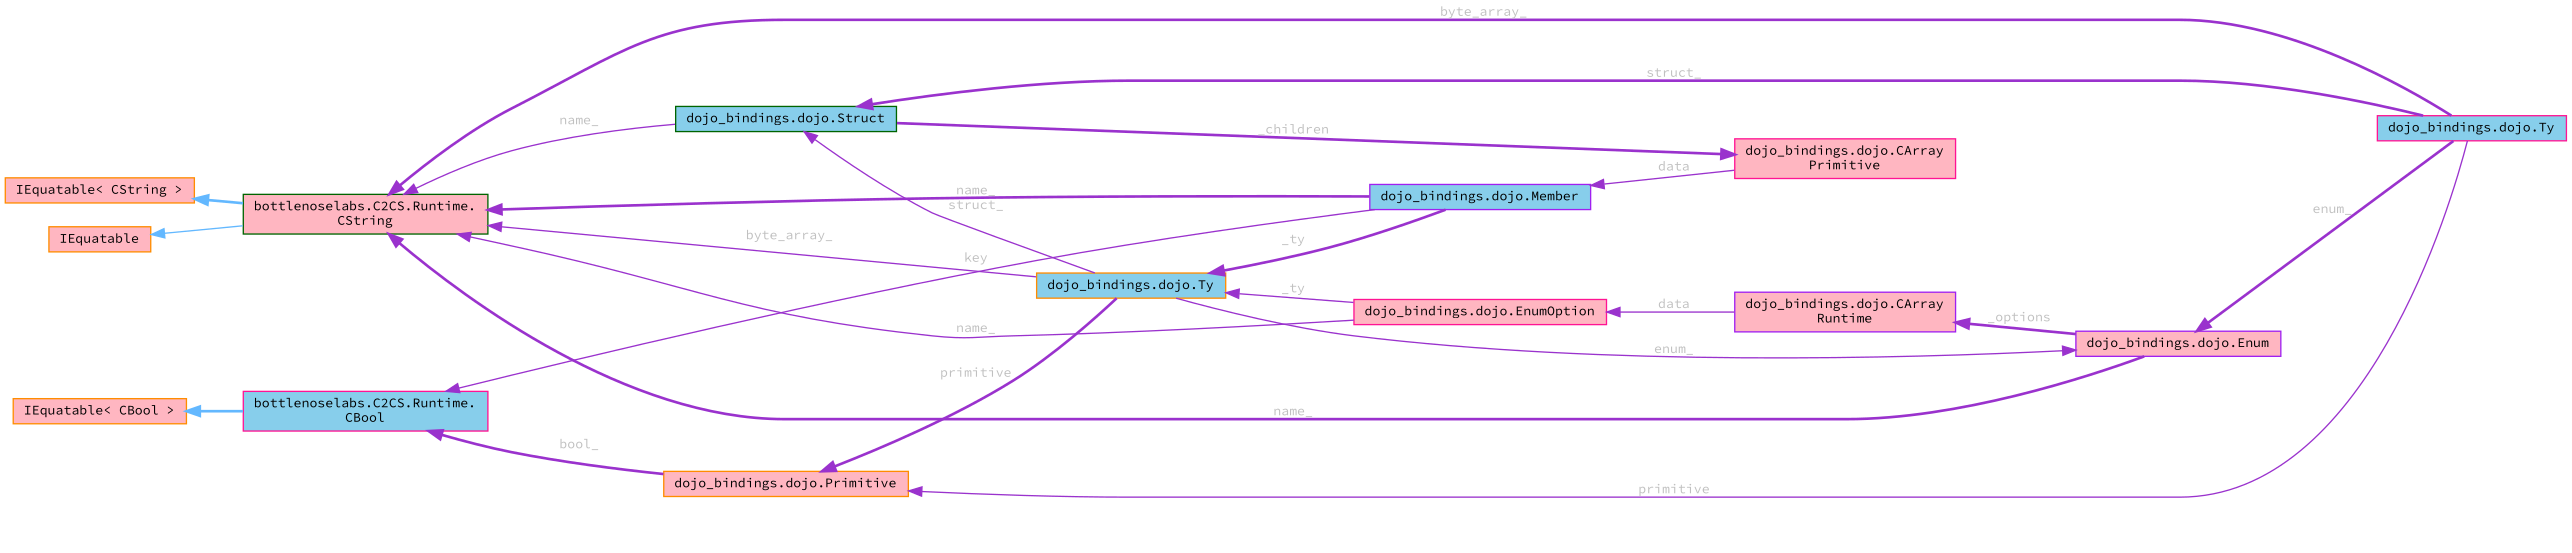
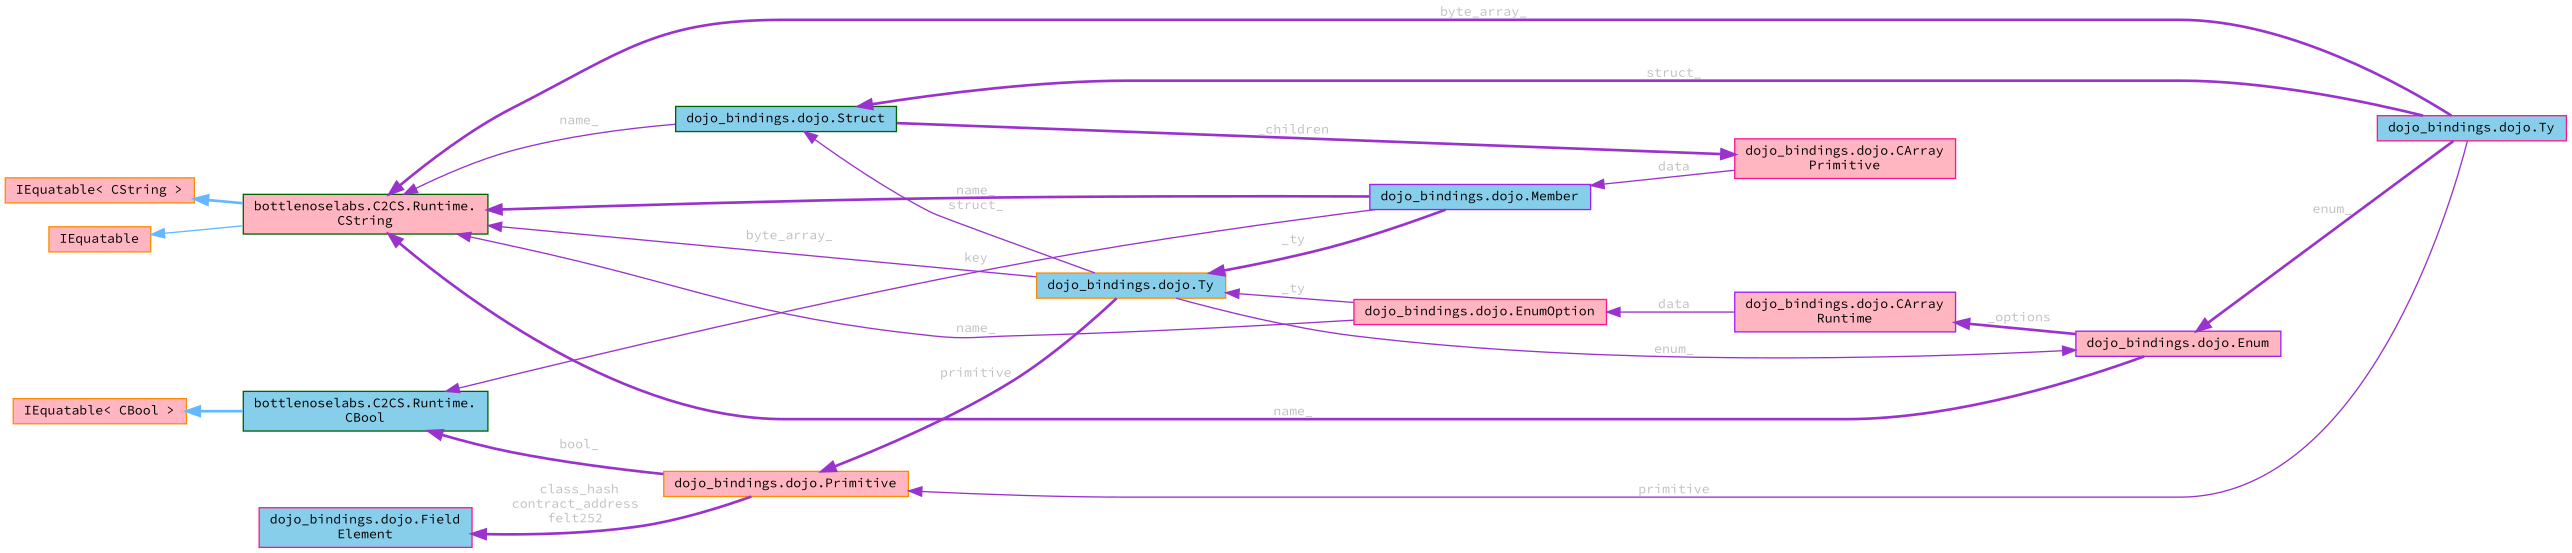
(366, 411) -> (366, 411)
none -> (366, 528)
